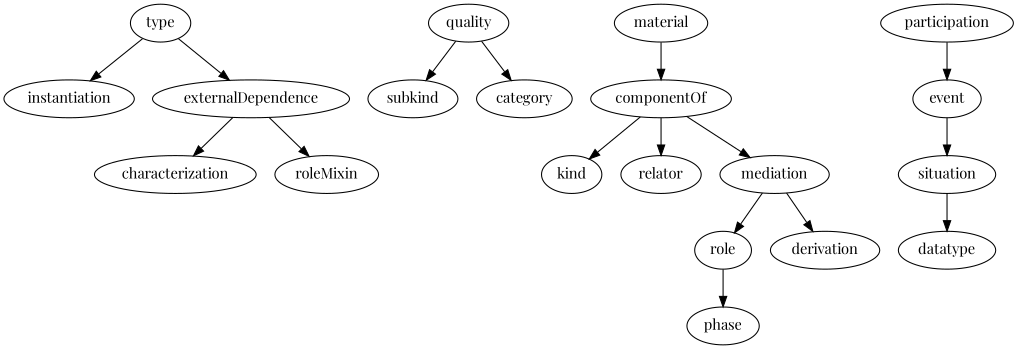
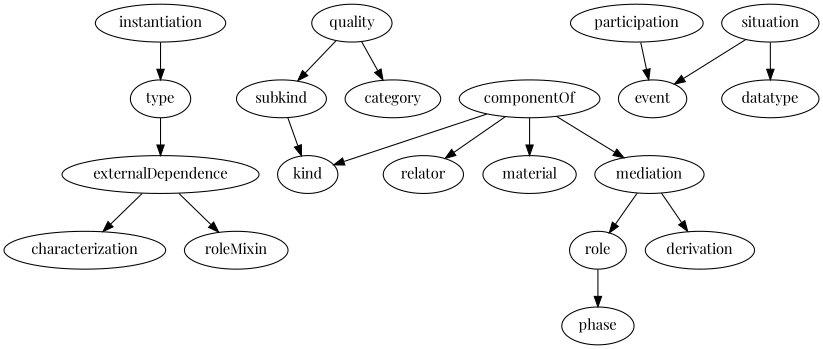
(121, 56) -> (161, 56)
(661, 56) -> (530, 132)
none -> (293, 132)
(947, 132) -> (715, 59)
